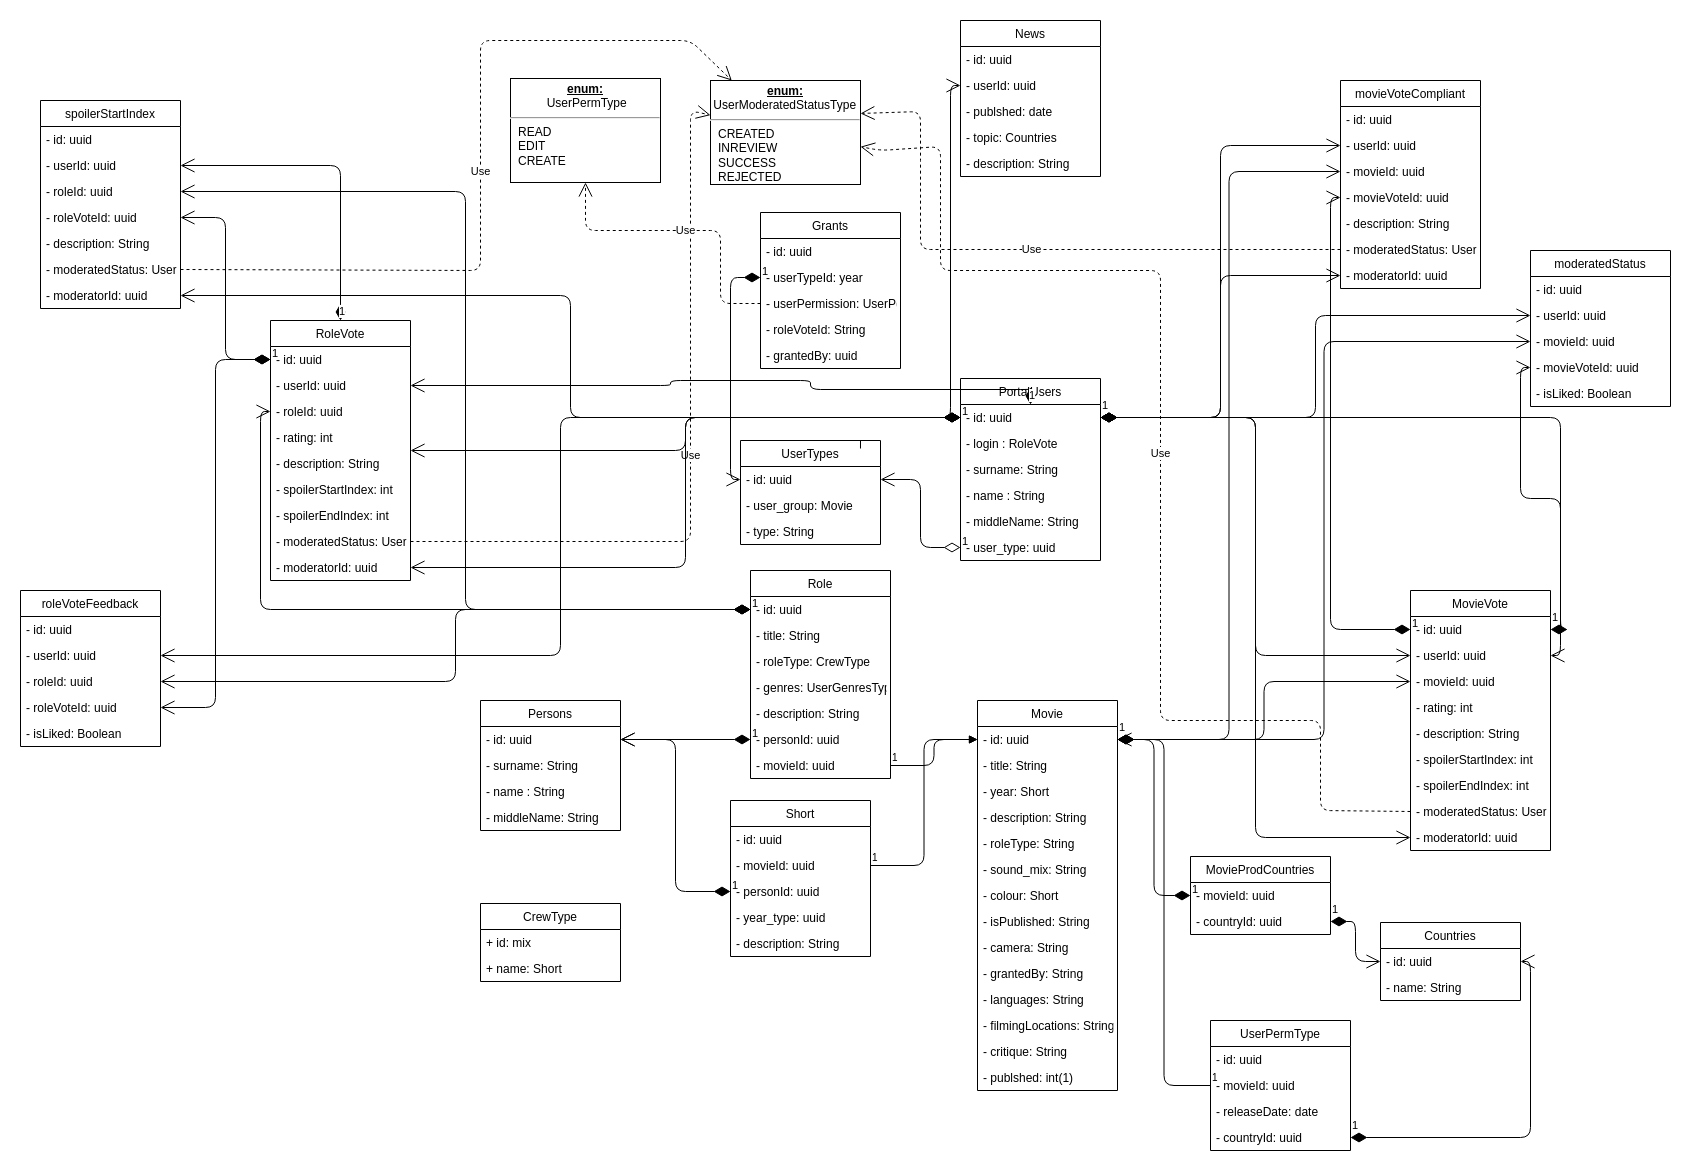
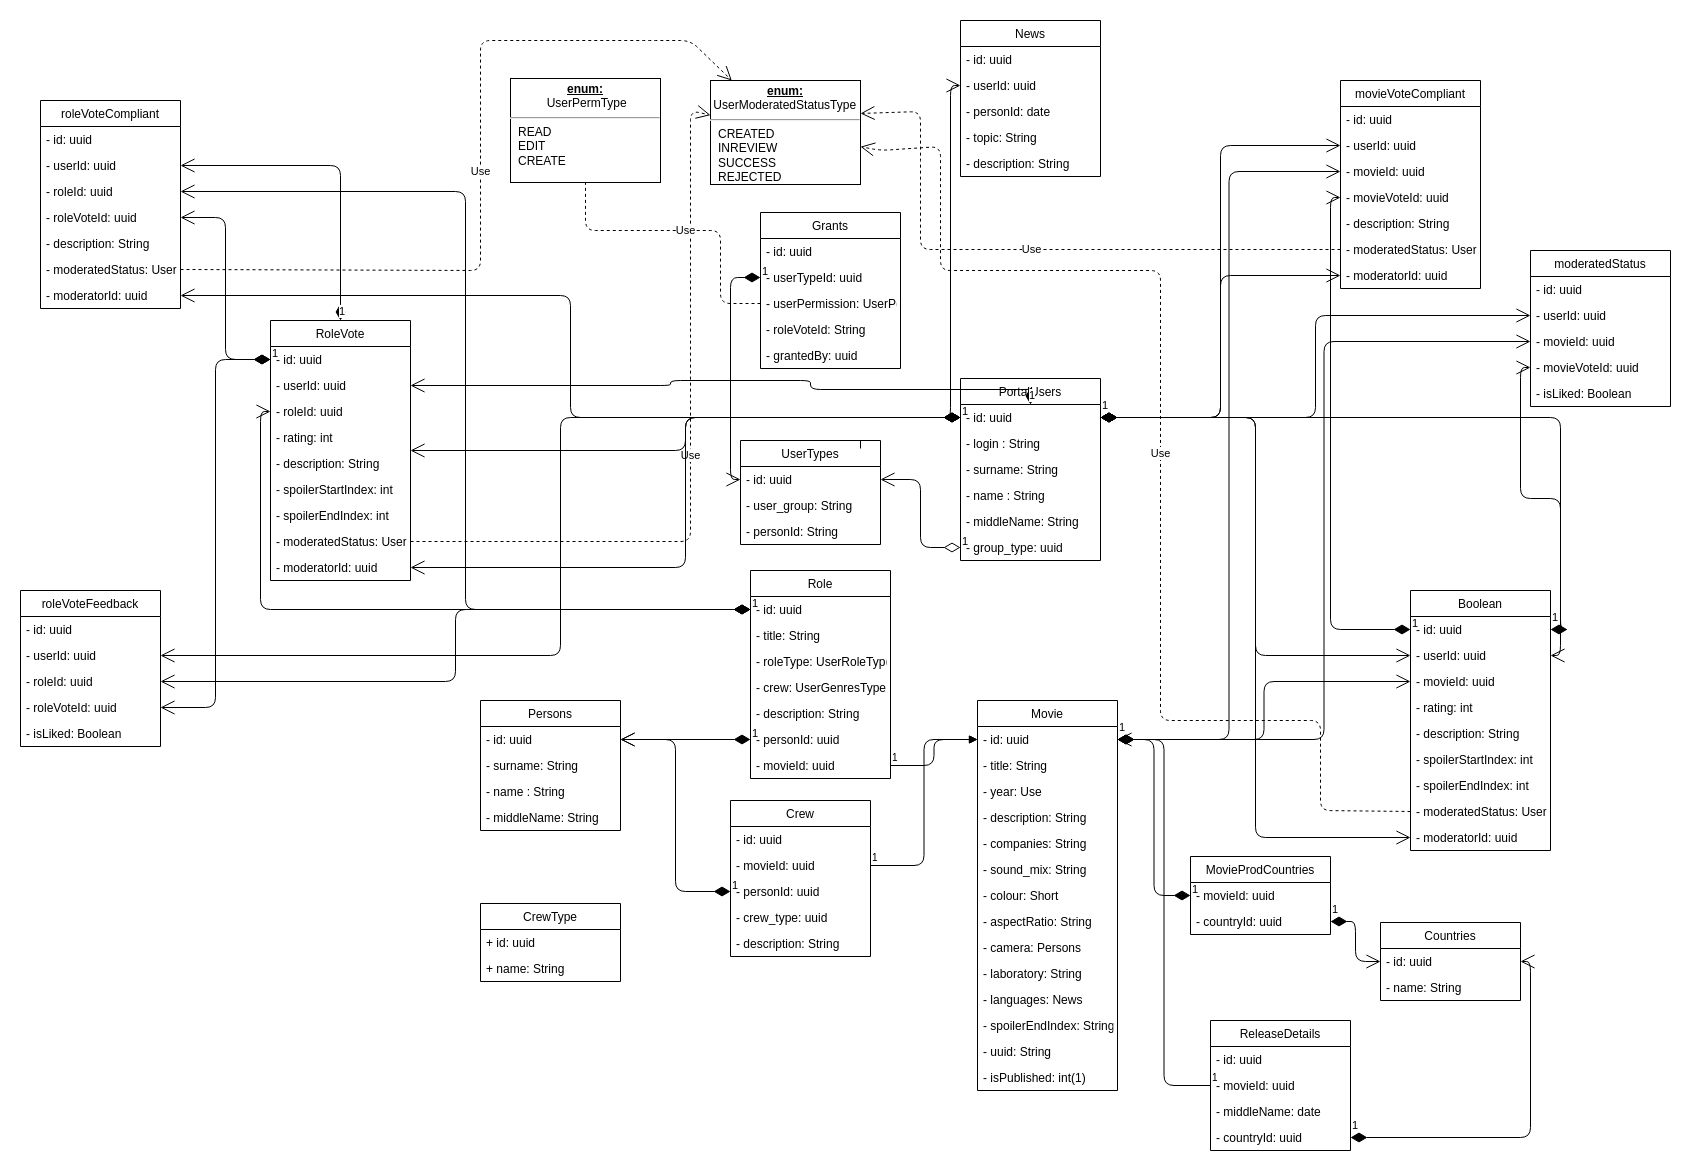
(1014, 112) -> (1015, 112)
(110, 114) -> (110, 114)
(1019, 138) -> (1009, 138)
(586, 189) -> (586, 189)
(822, 278) -> (820, 278)
(1016, 444) -> (1009, 444)
(804, 506) -> (807, 506)
(787, 532) -> (800, 532)
(1017, 548) -> (1020, 548)
(1480, 604) -> (1480, 604)
(817, 662) -> (829, 662)
(832, 688) -> (825, 688)
(1022, 792) -> (1015, 792)
(800, 814) -> (800, 814)
(1036, 844) -> (1039, 844)
(787, 918) -> (787, 918)
(1043, 922) -> (1046, 922)
(508, 943) -> (512, 943)
(1031, 948) -> (1035, 948)
(525, 969) -> (527, 969)
(1041, 974) -> (1042, 974)
(1039, 1000) -> (1034, 1000)
(1058, 1026) -> (1058, 1026)
(1280, 1034) -> (1280, 1034)
(1034, 1052) -> (1022, 1052)
(1036, 1078) -> (1043, 1078)
(1274, 1112) -> (1269, 1112)
